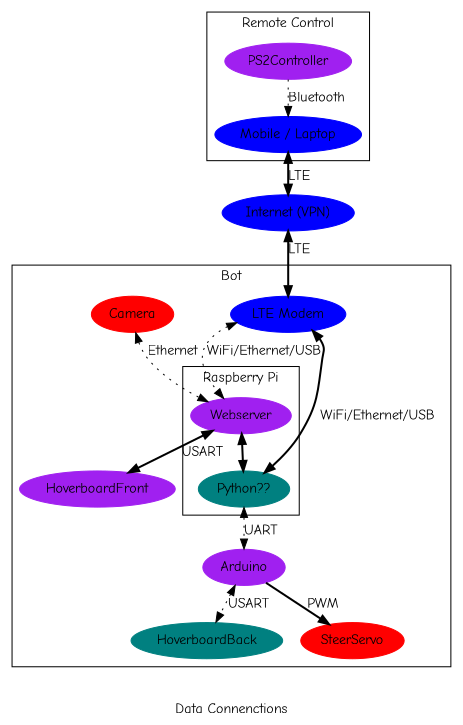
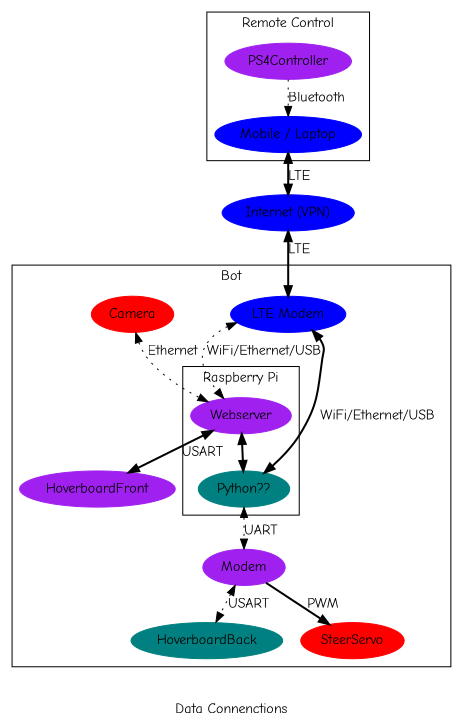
(288, 61) -> (288, 61)
(244, 567) -> (244, 567)
